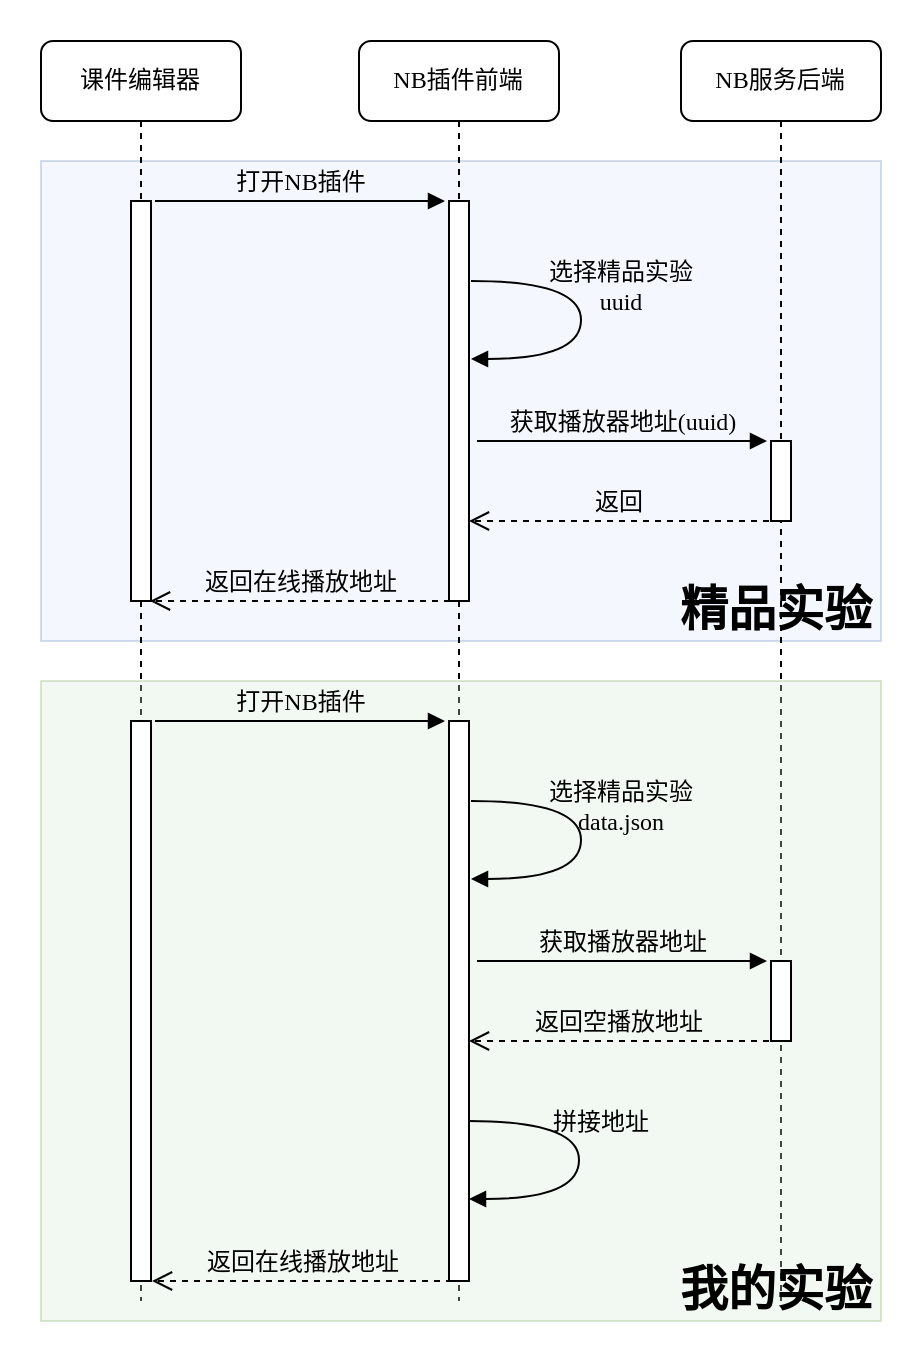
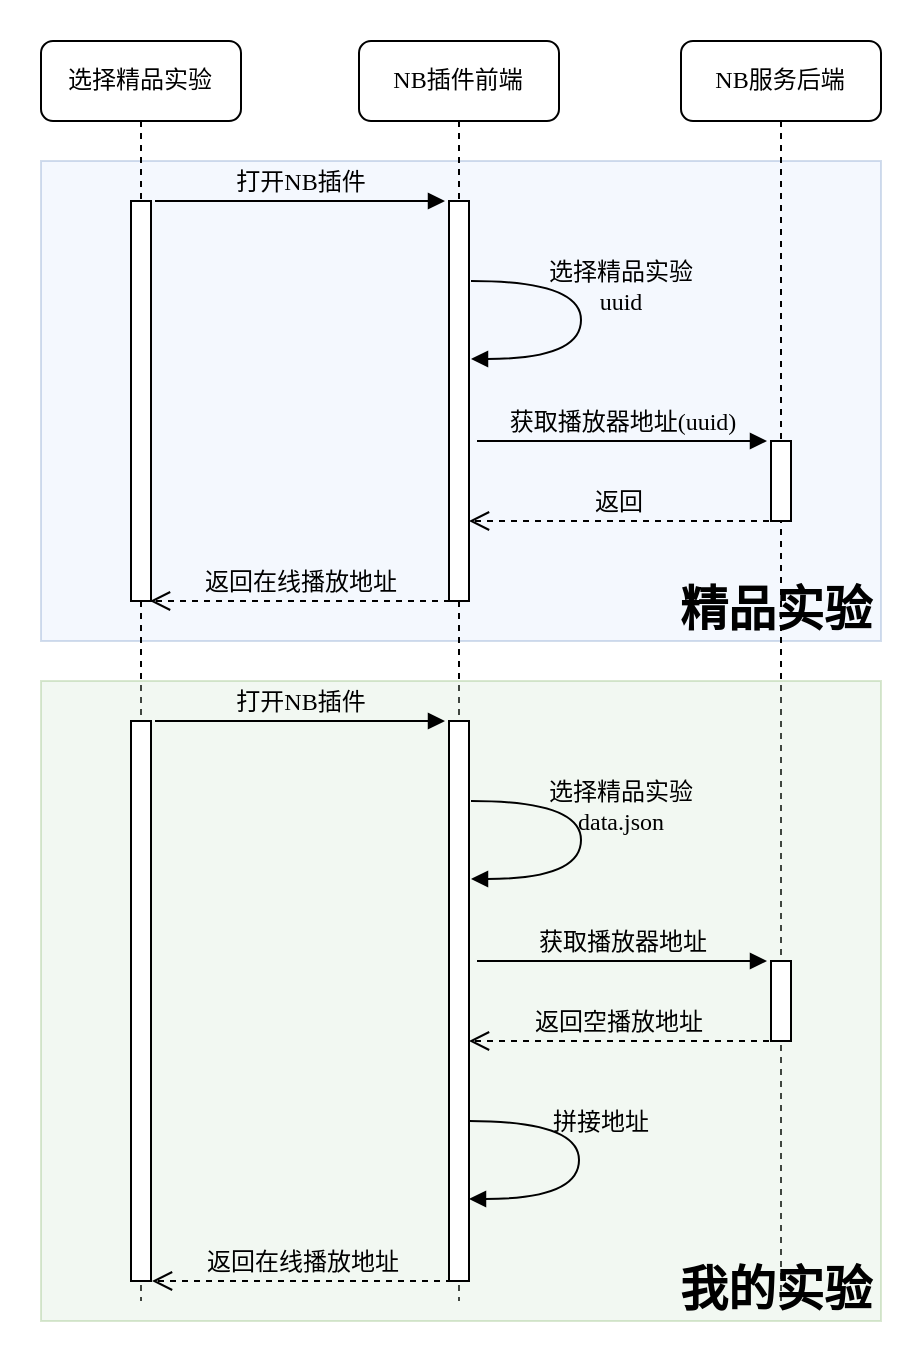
(141, 81) -> (141, 81)
